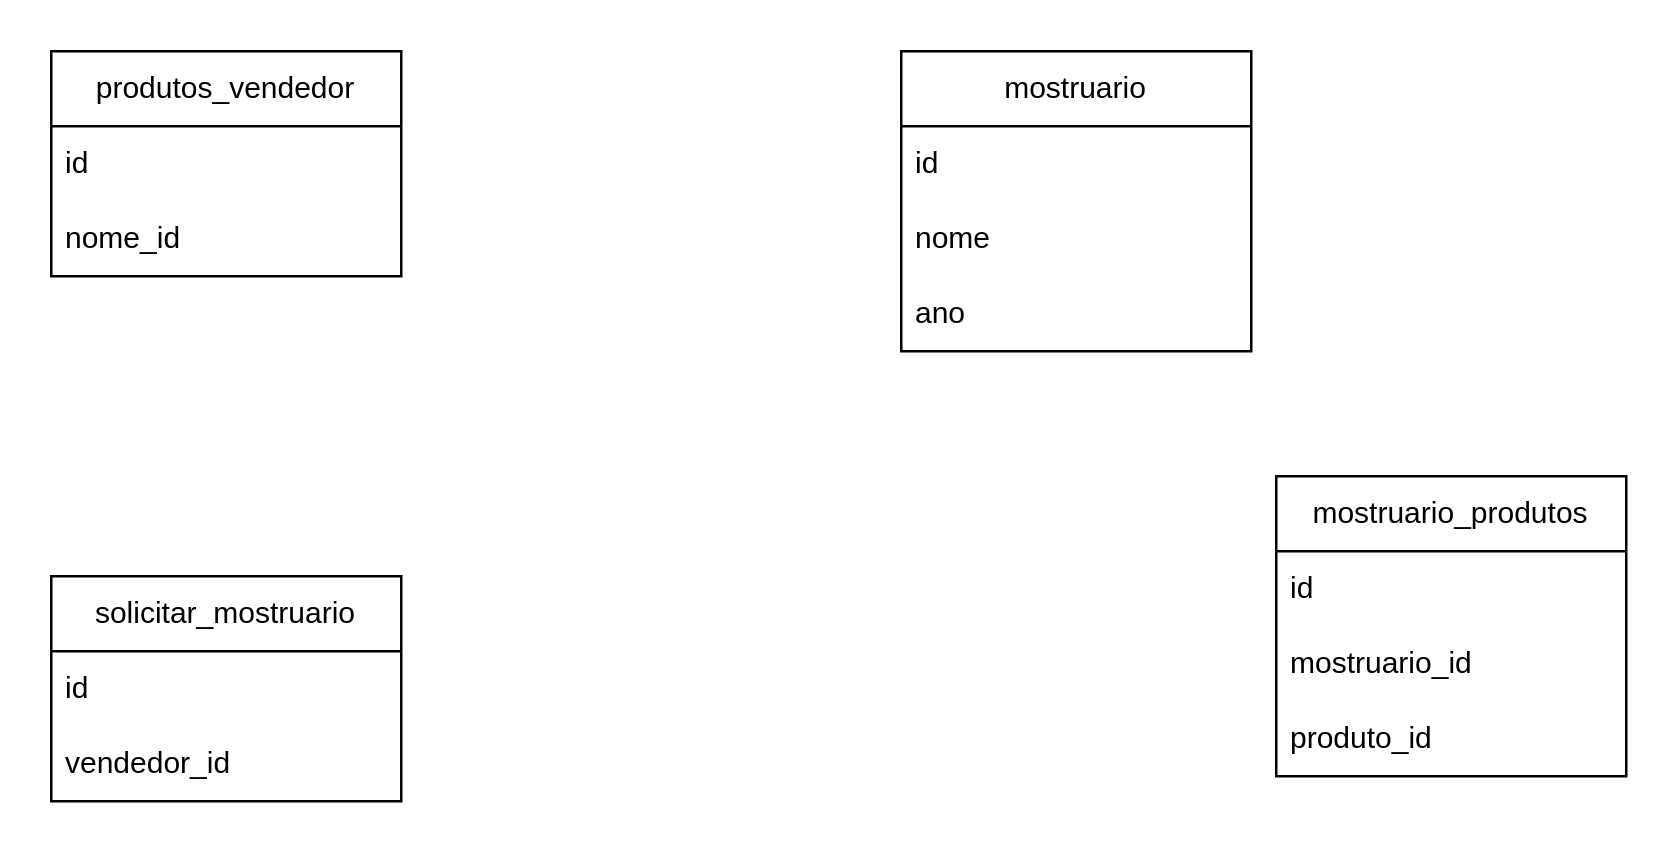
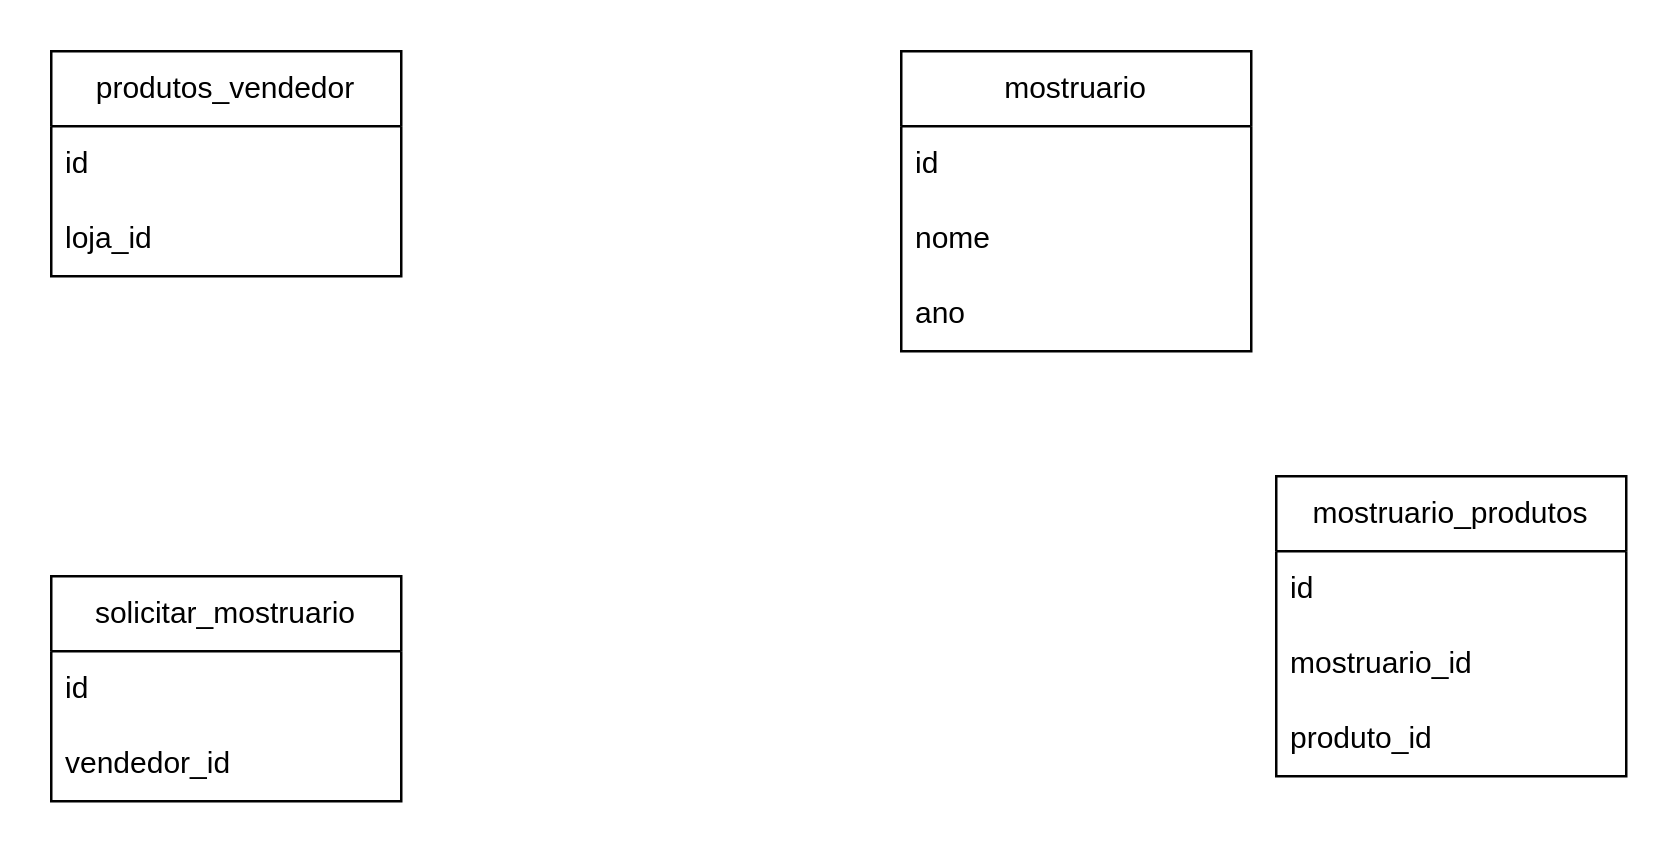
(121, 239) -> (117, 239)
